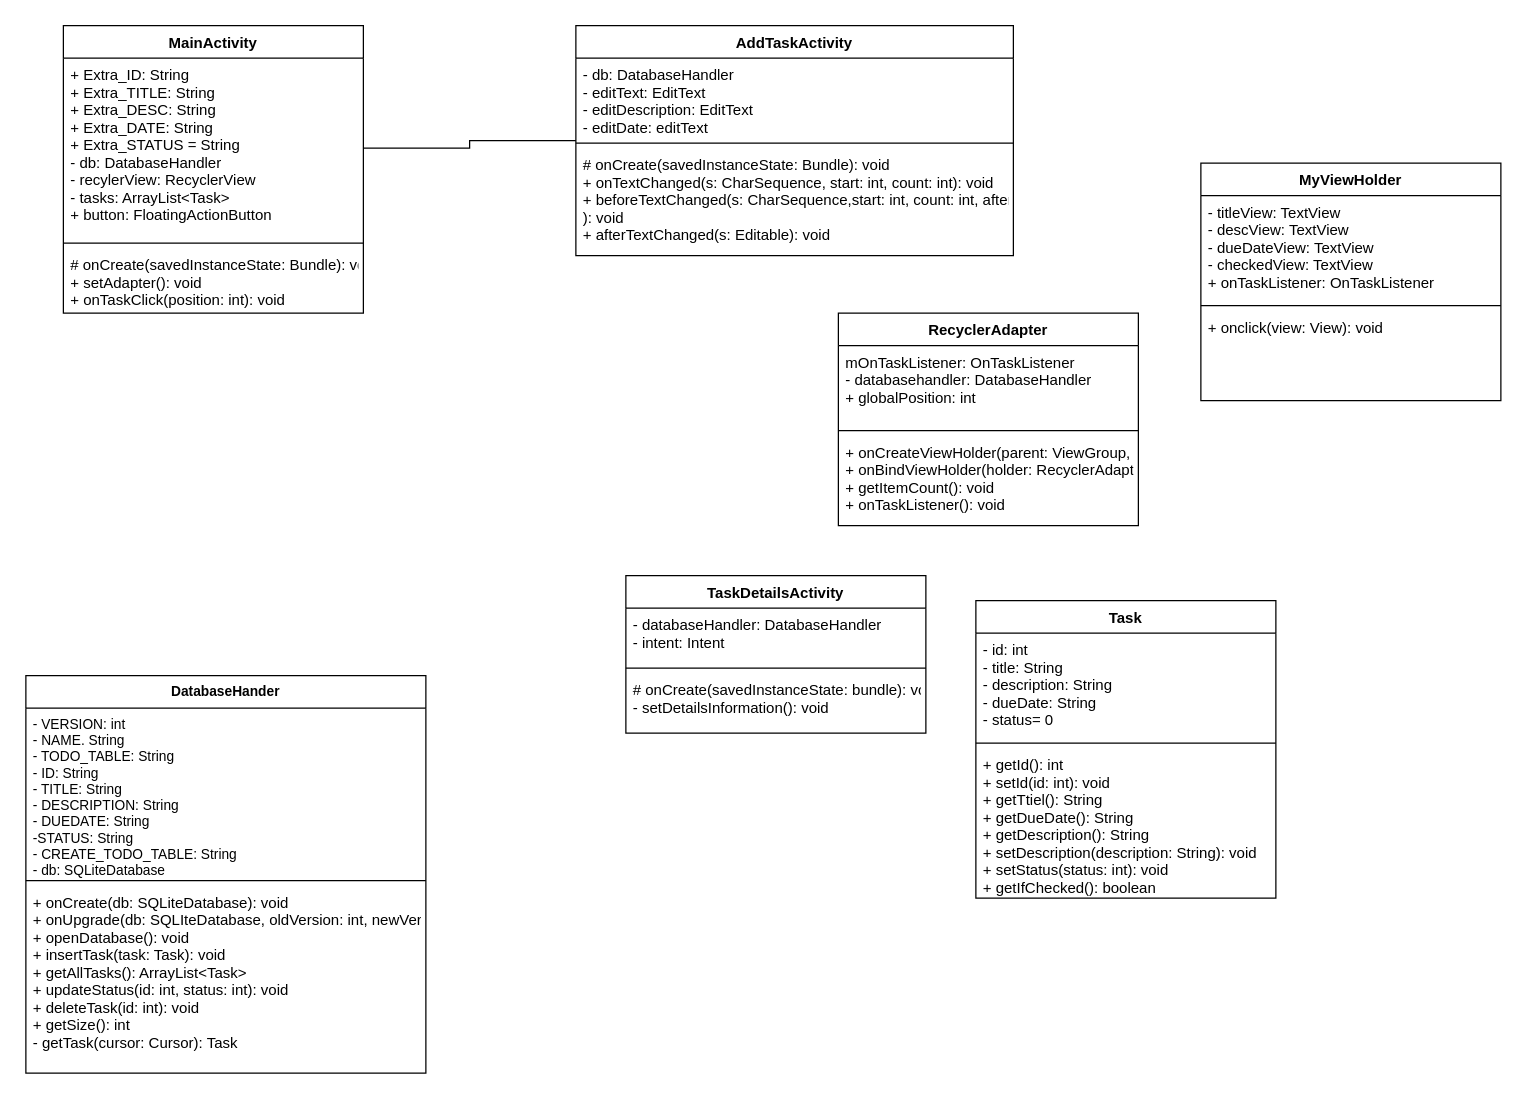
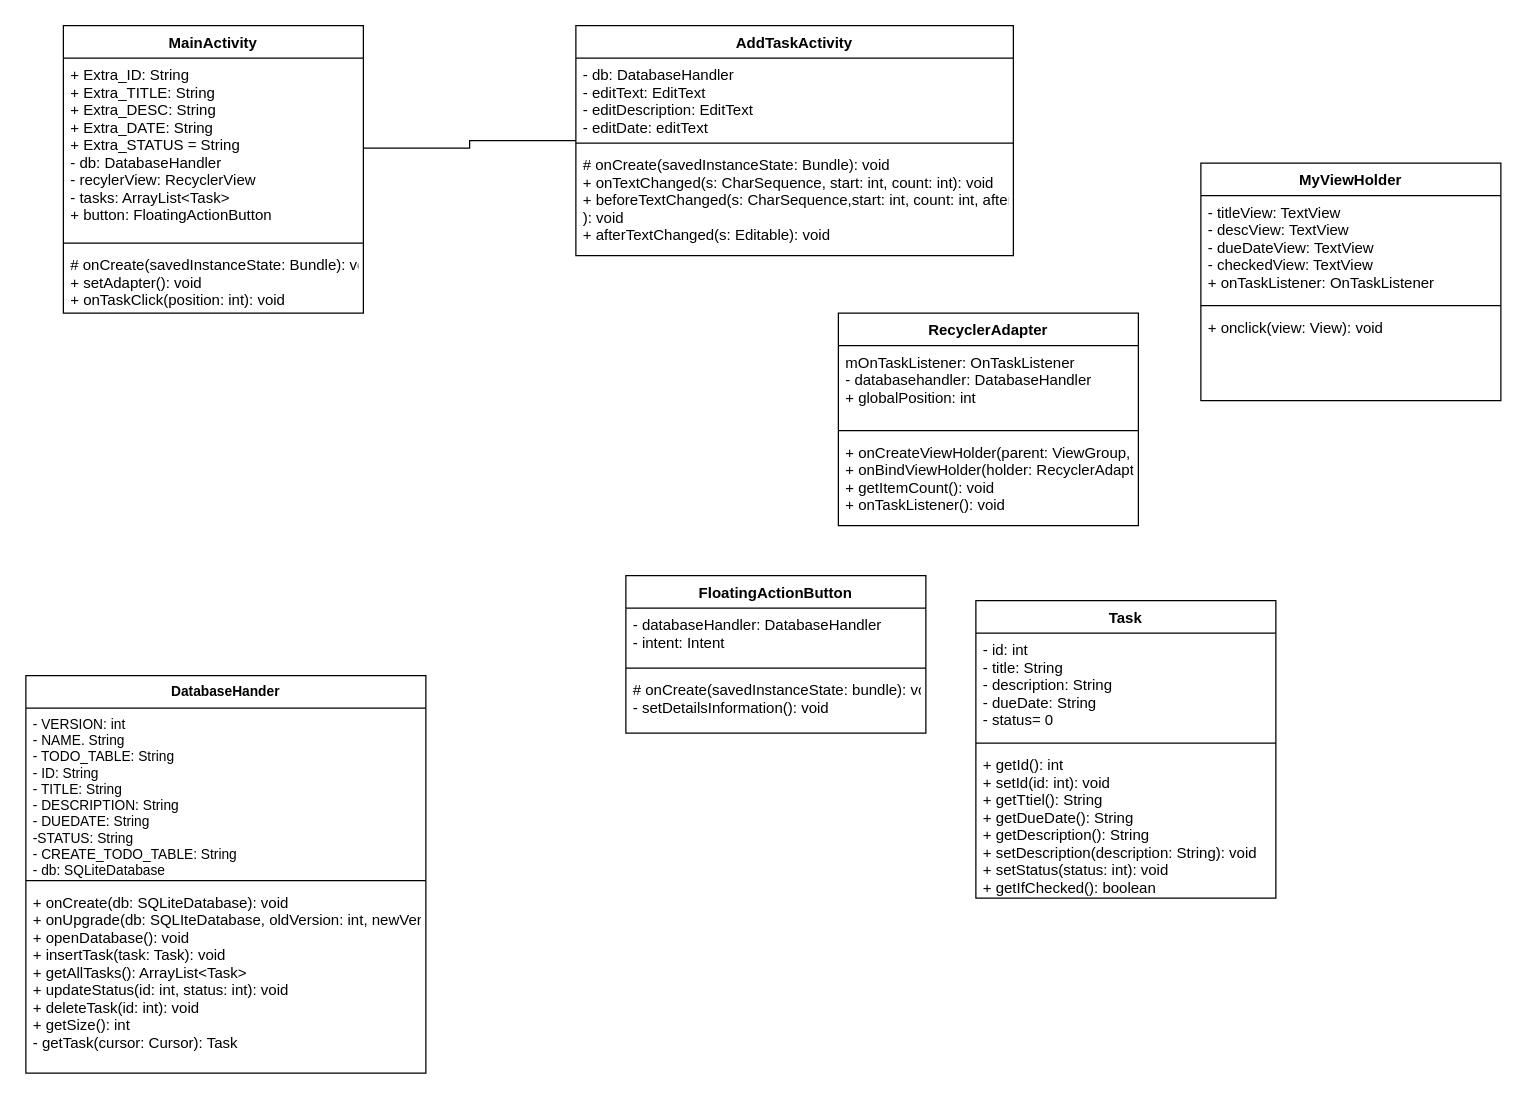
(775, 593) -> (775, 593)
